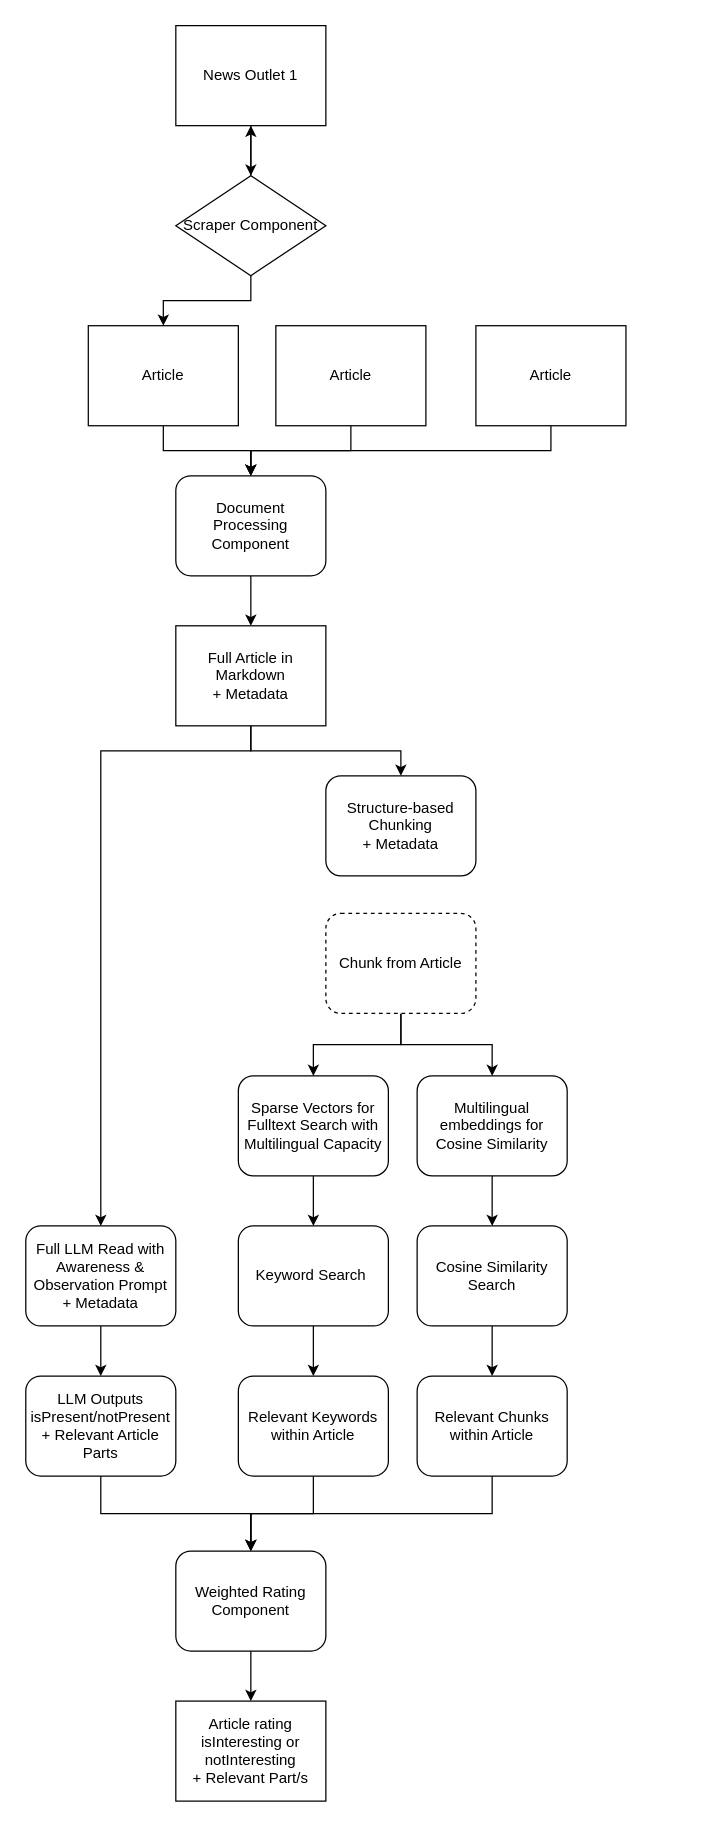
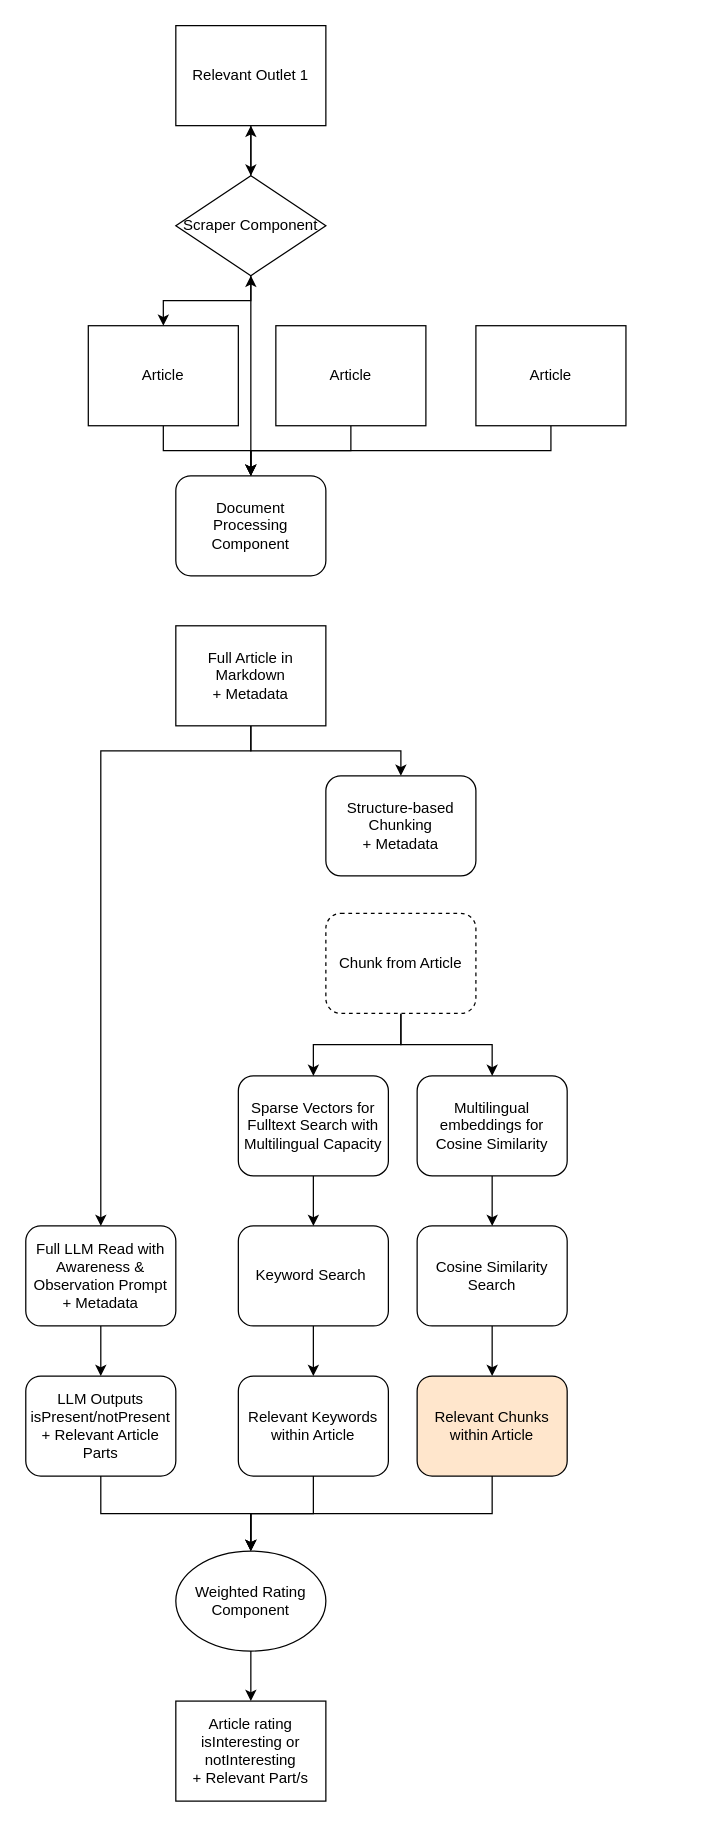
(251, 76) -> (251, 76)
(251, 597) -> (251, 374)
(492, 1426) -> (492, 1426)
(251, 1601) -> (251, 1601)
